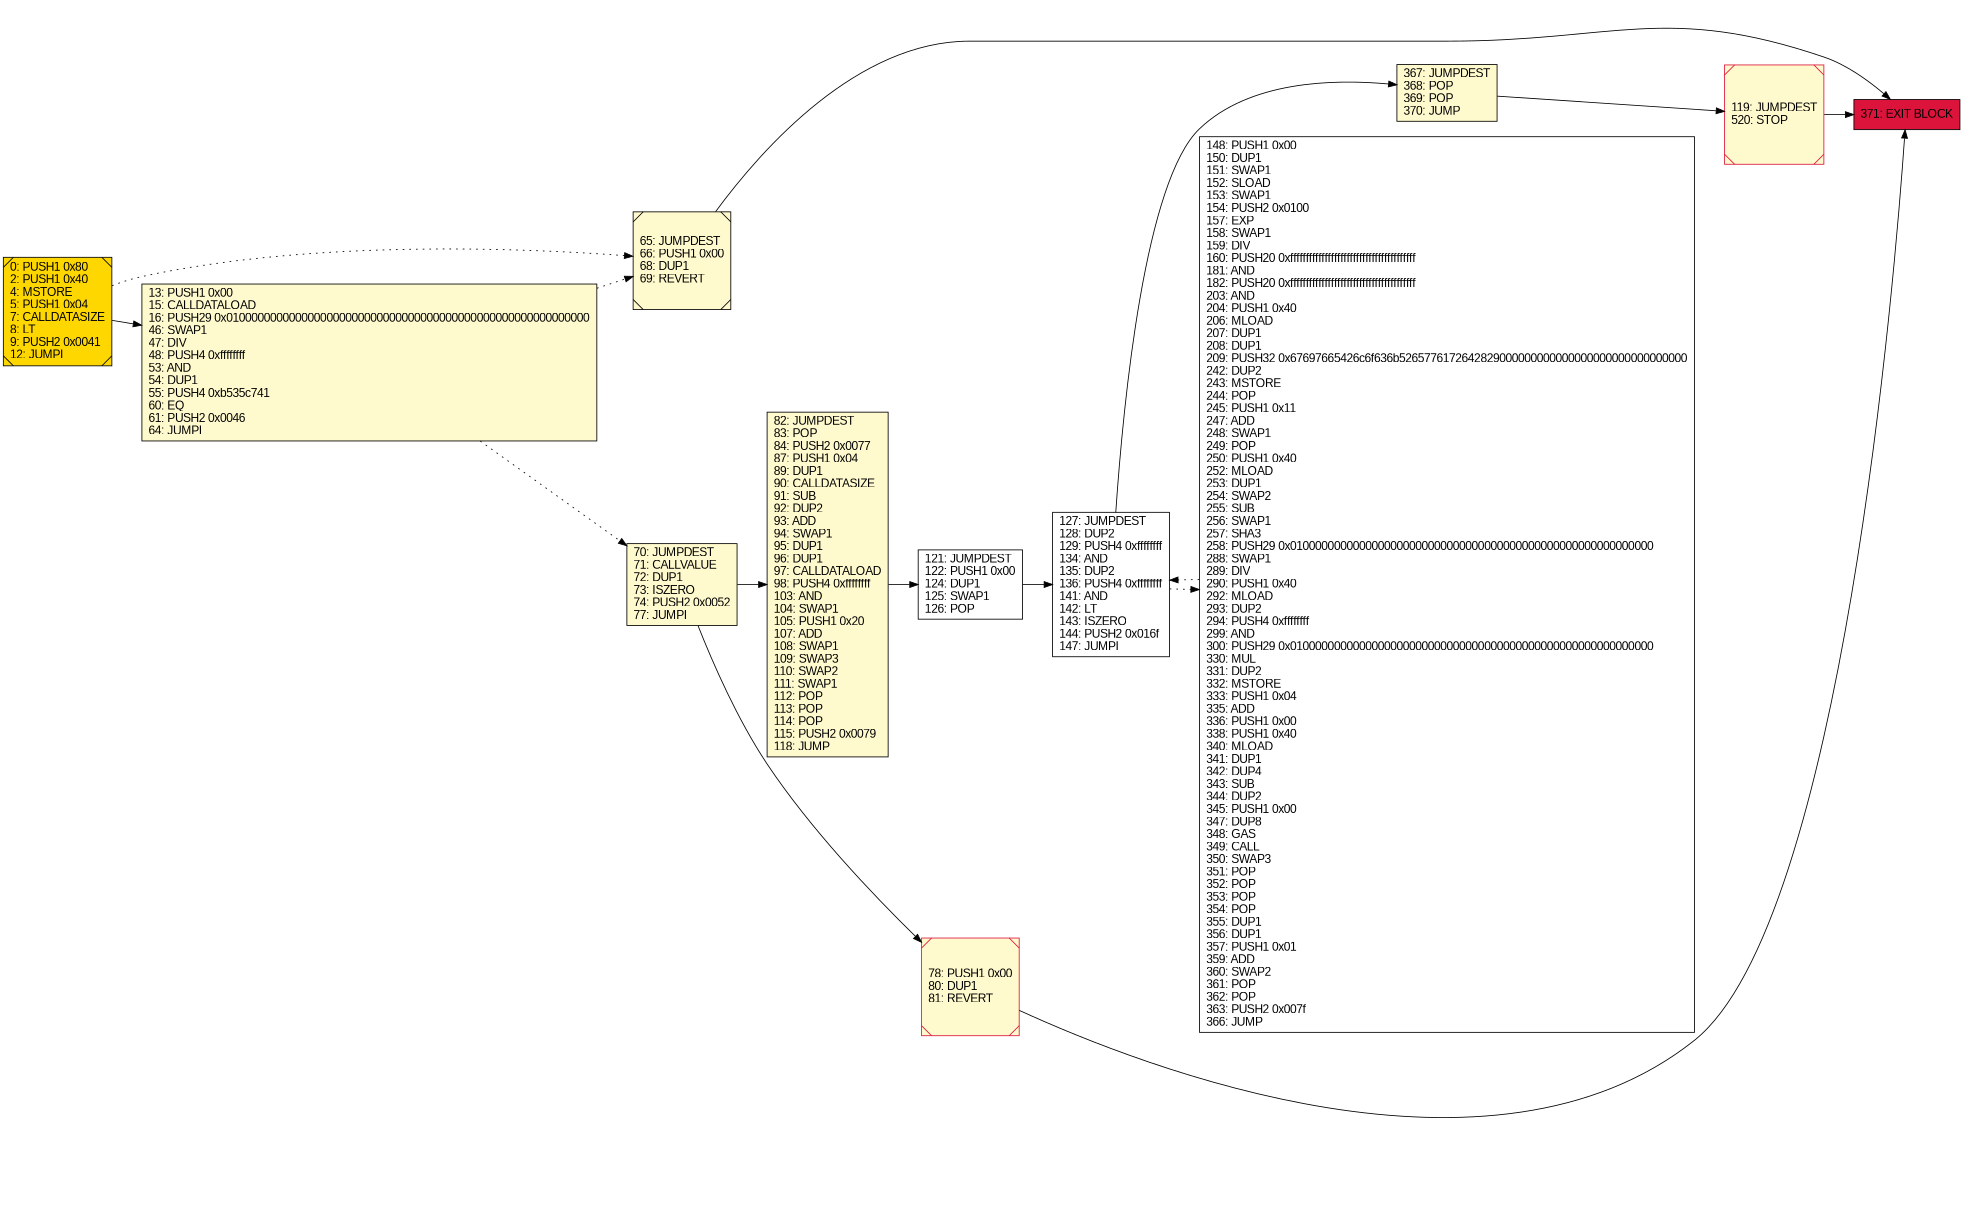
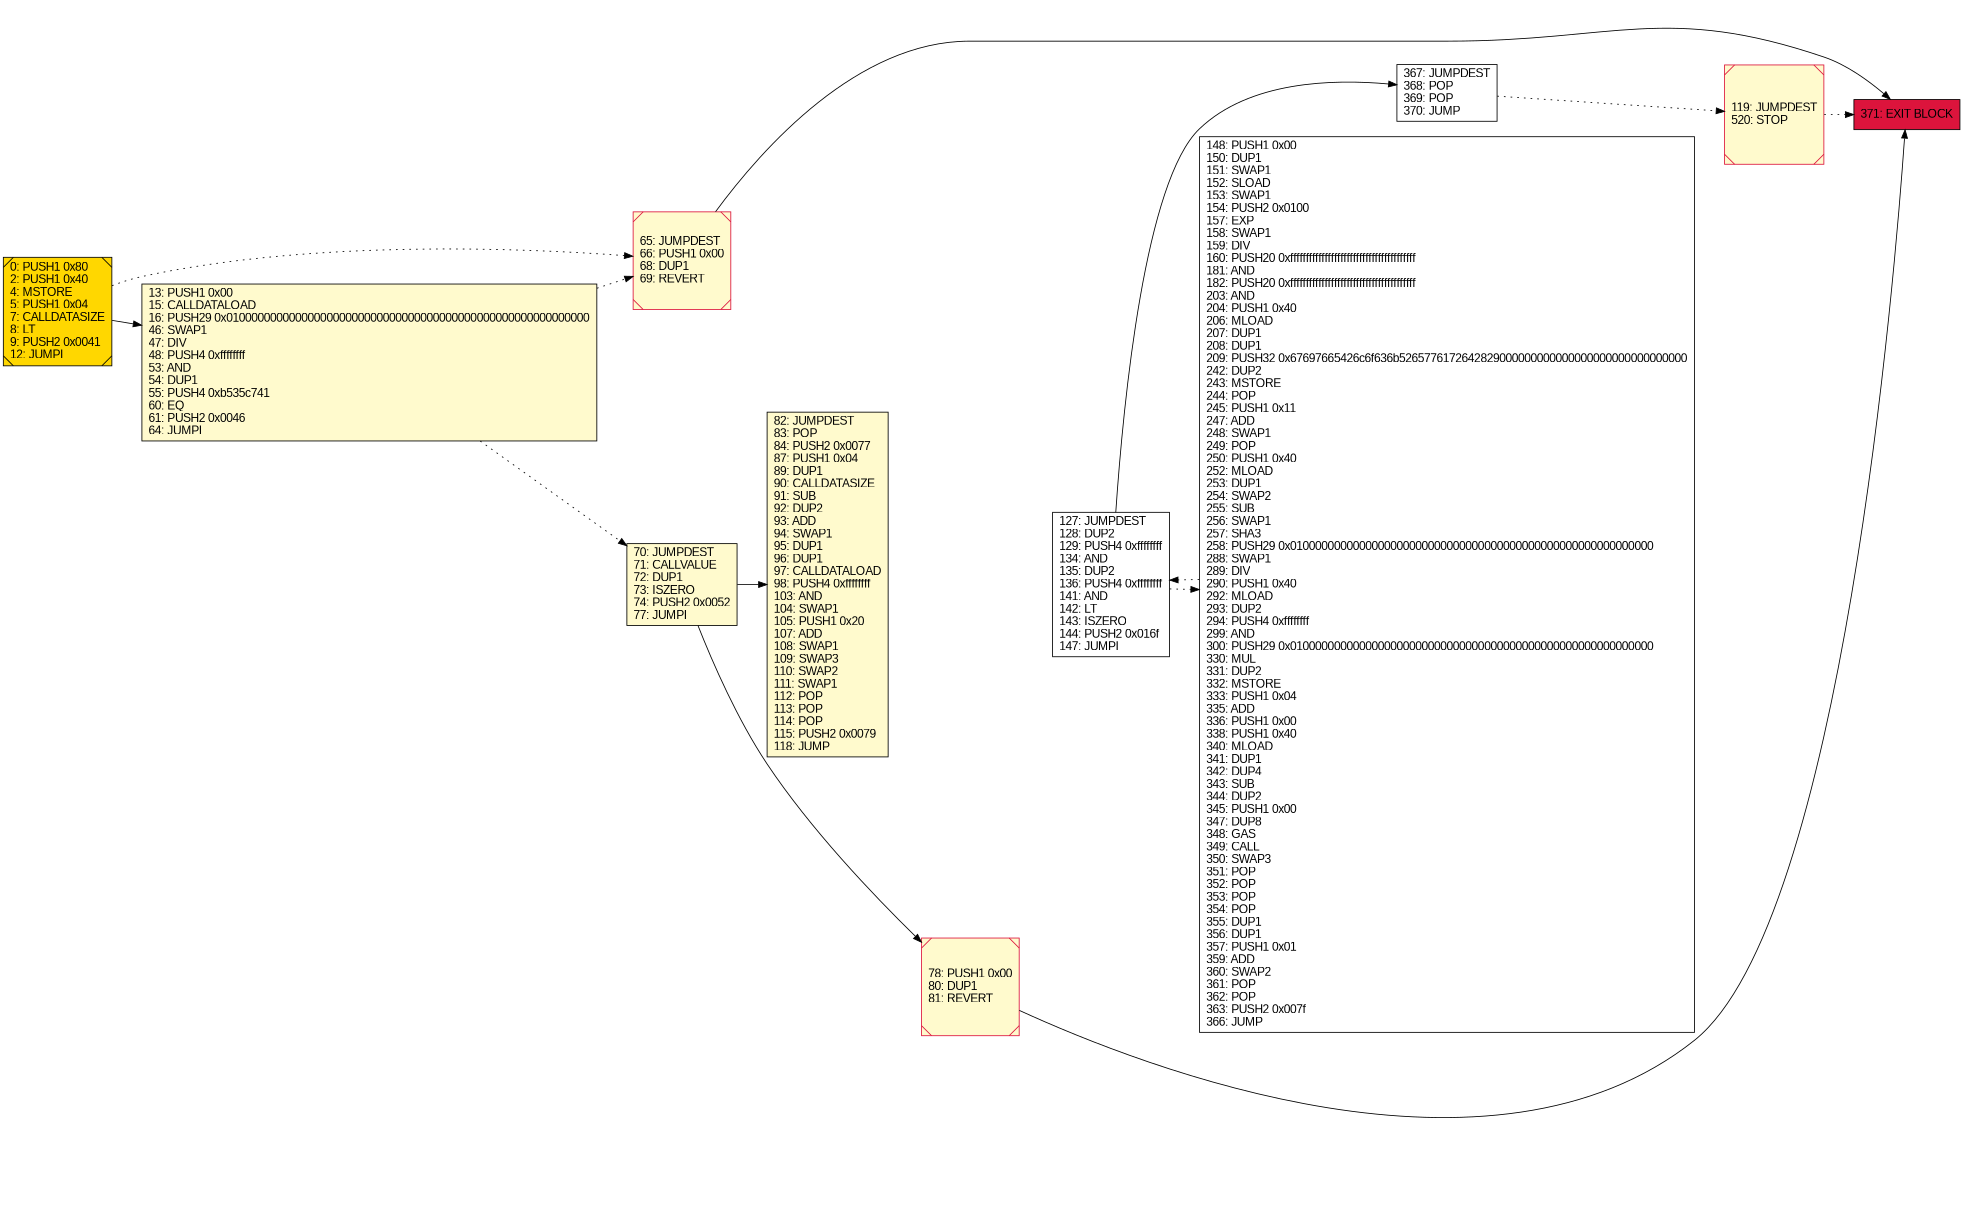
(1447, 93) -> (1447, 93)
(1607, 103) -> (1607, 103)
(1835, 115) -> (1835, 115)
(682, 261) -> (682, 261)
(970, 585) -> none
